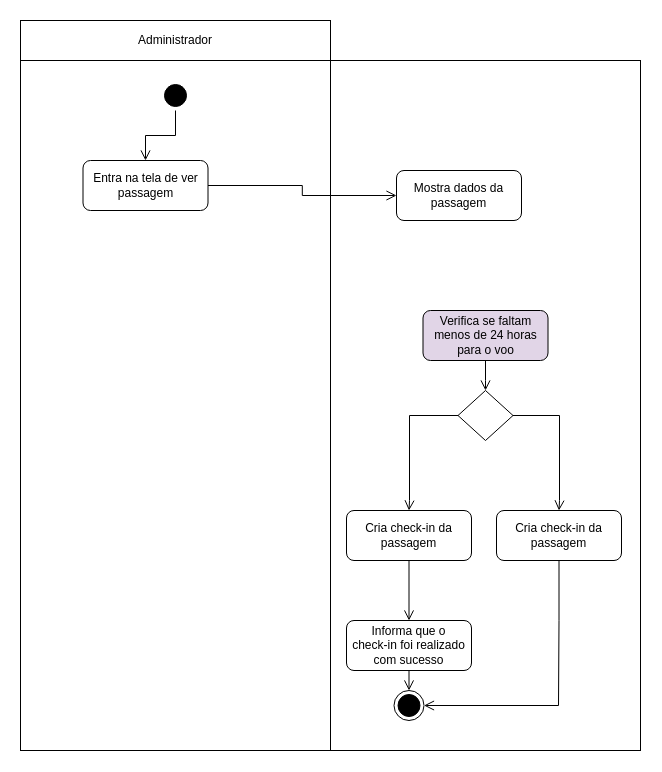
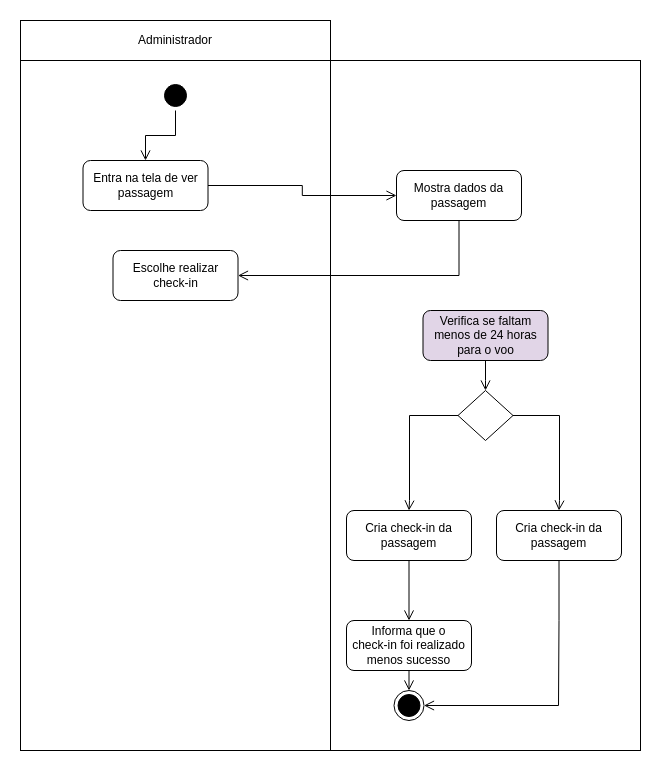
none -> (176, 276)
none -> (378, 276)
(409, 646) -> (409, 646)
